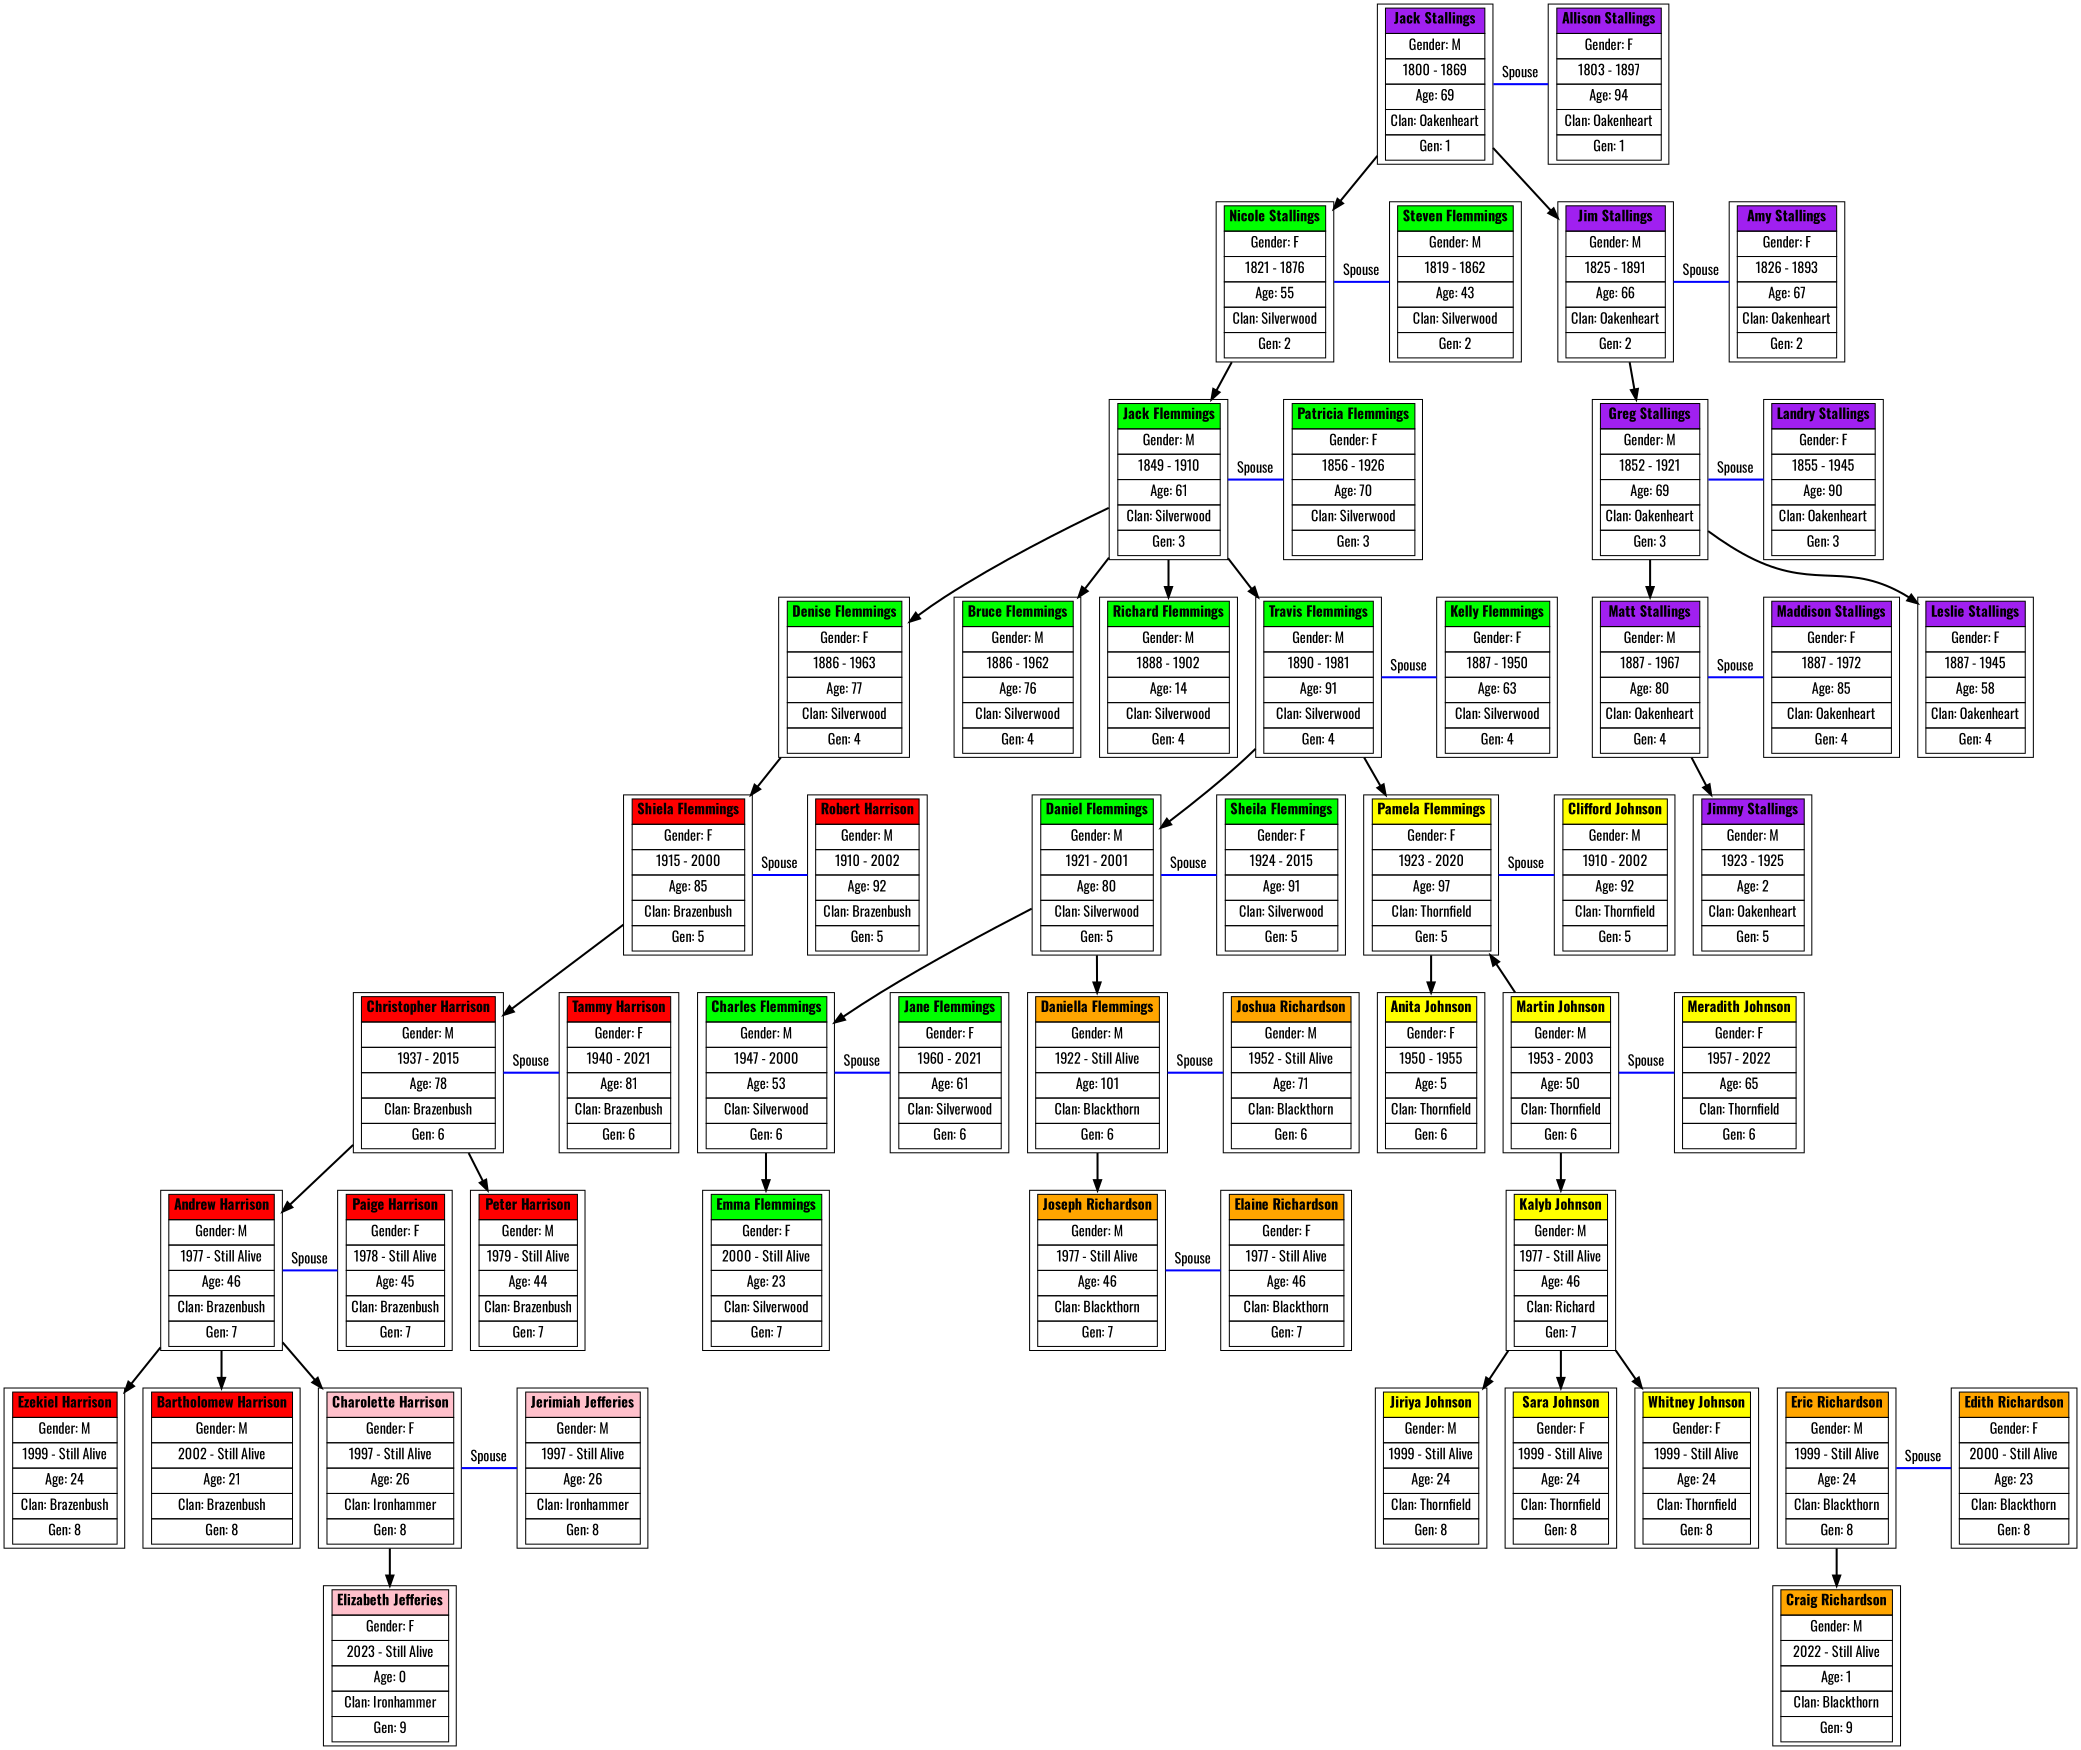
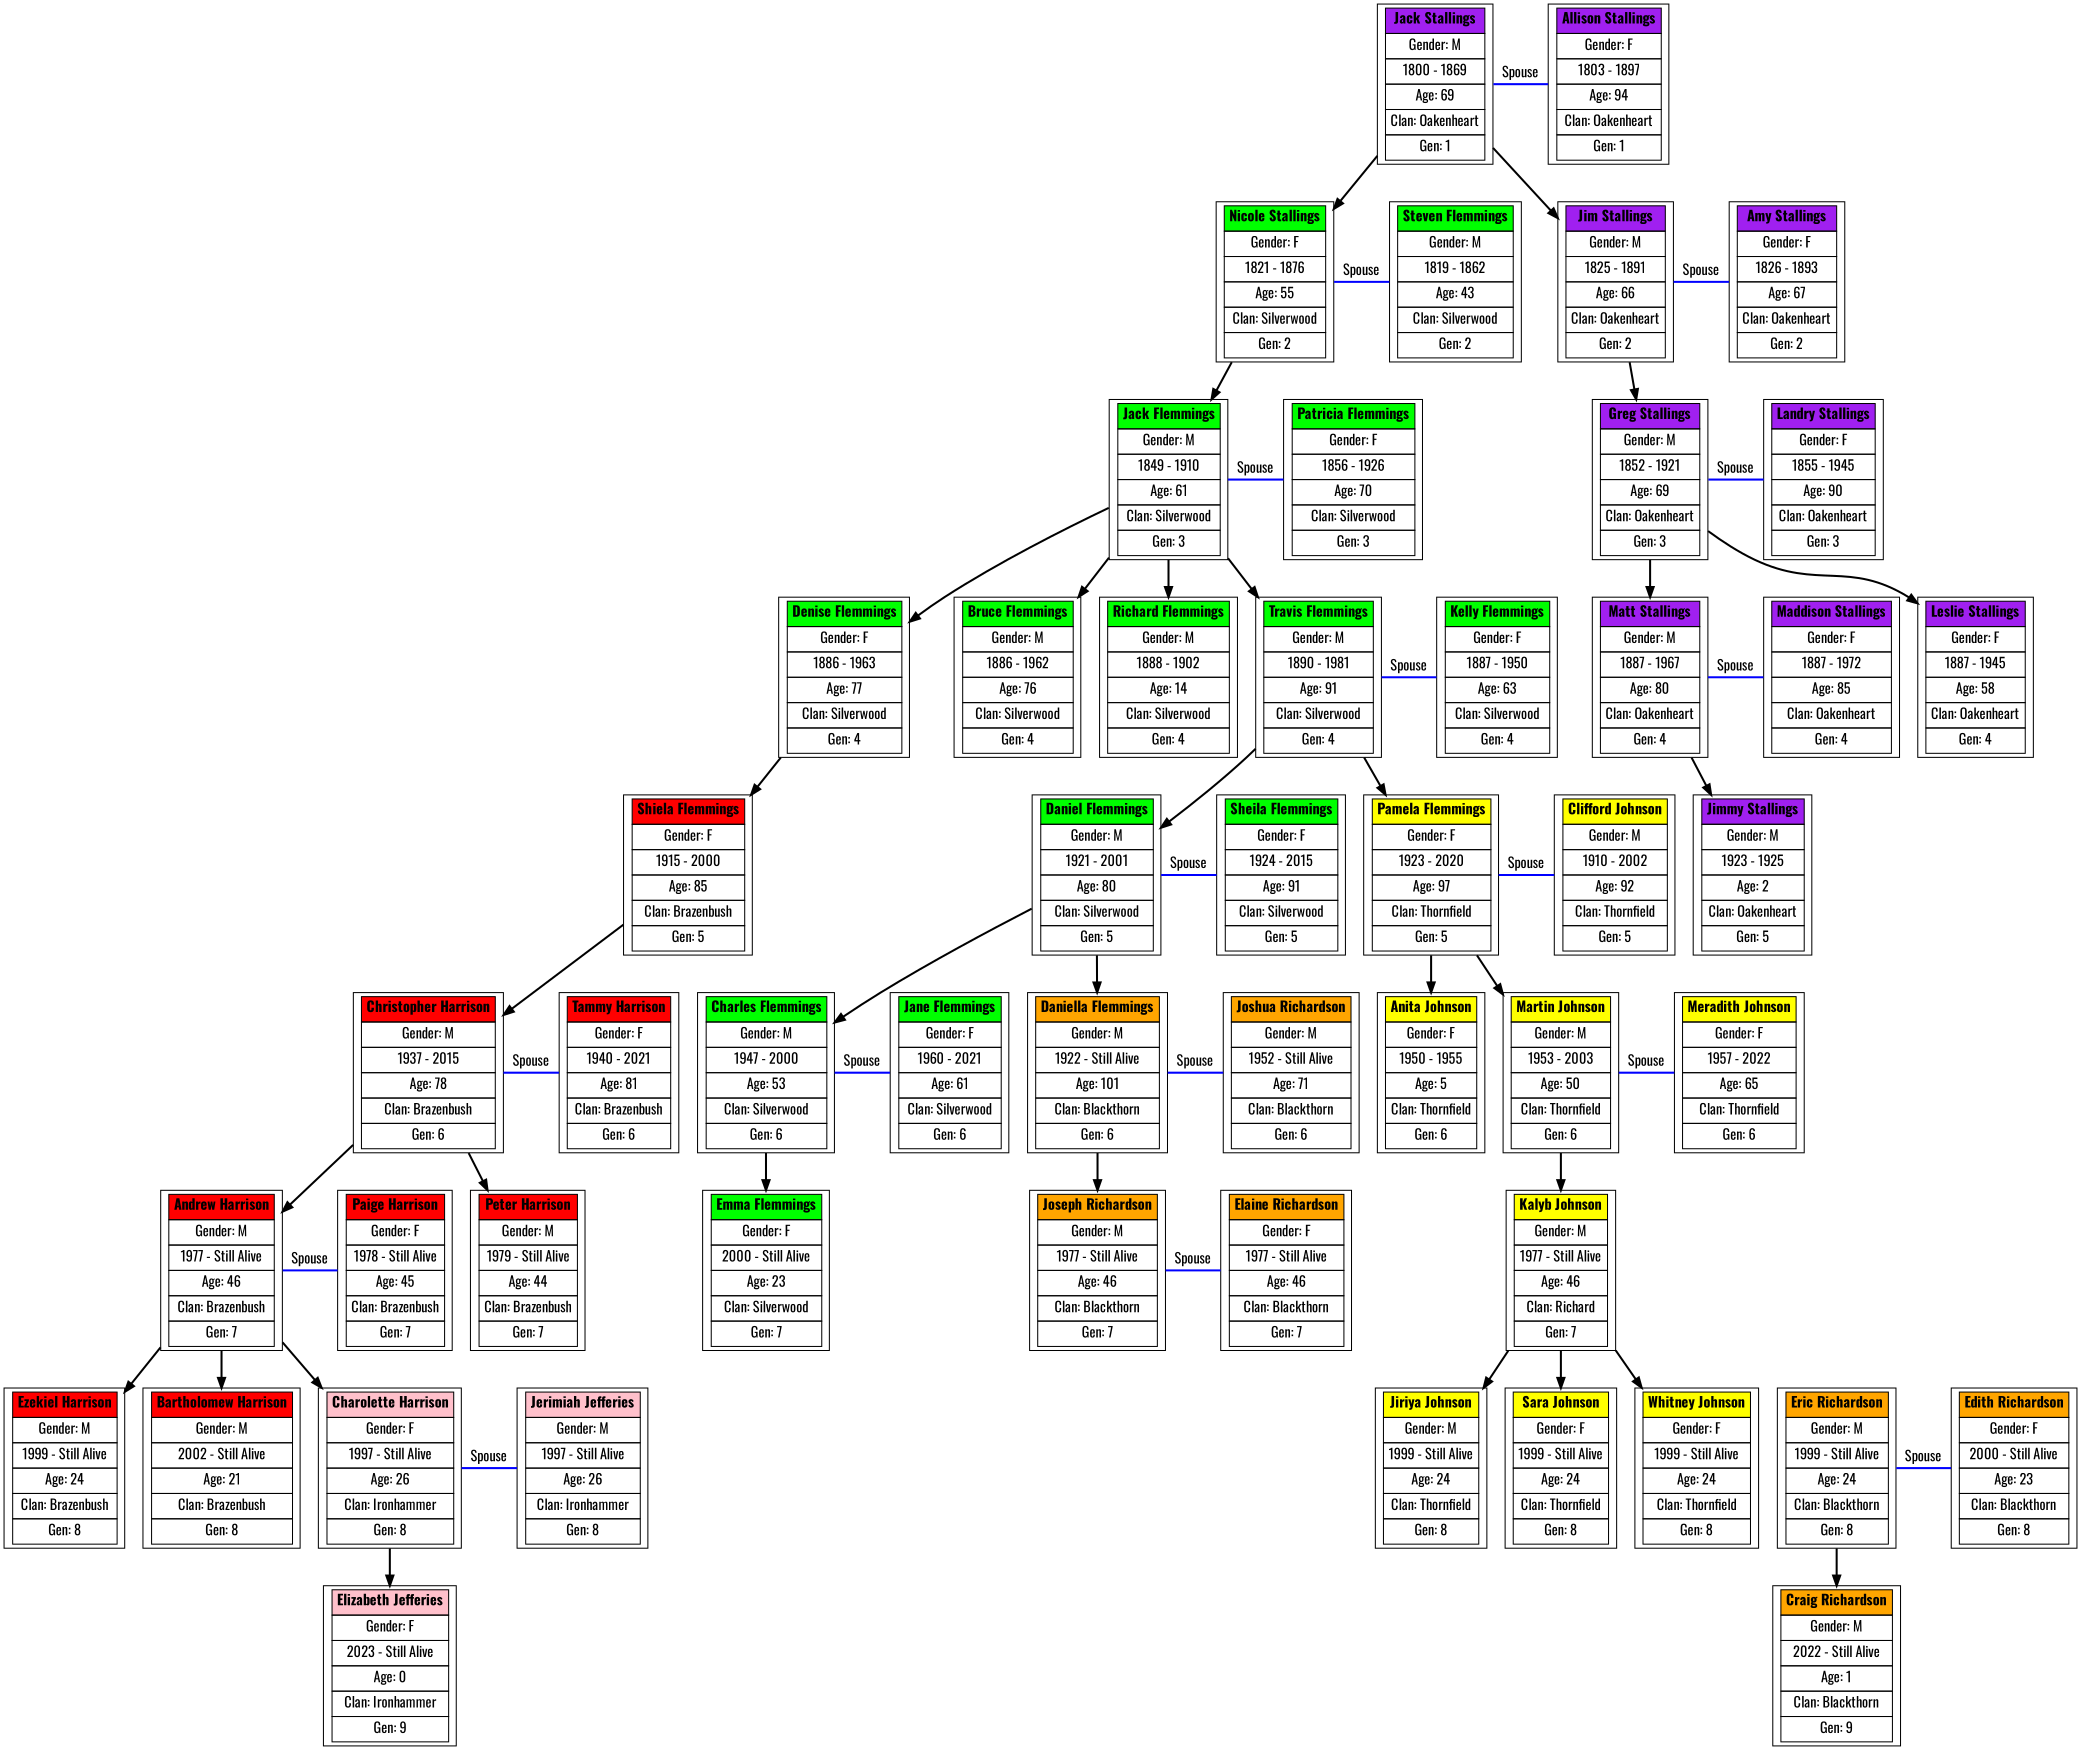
(867, 875) -> none
(1506, 978) -> (1487, 971)
